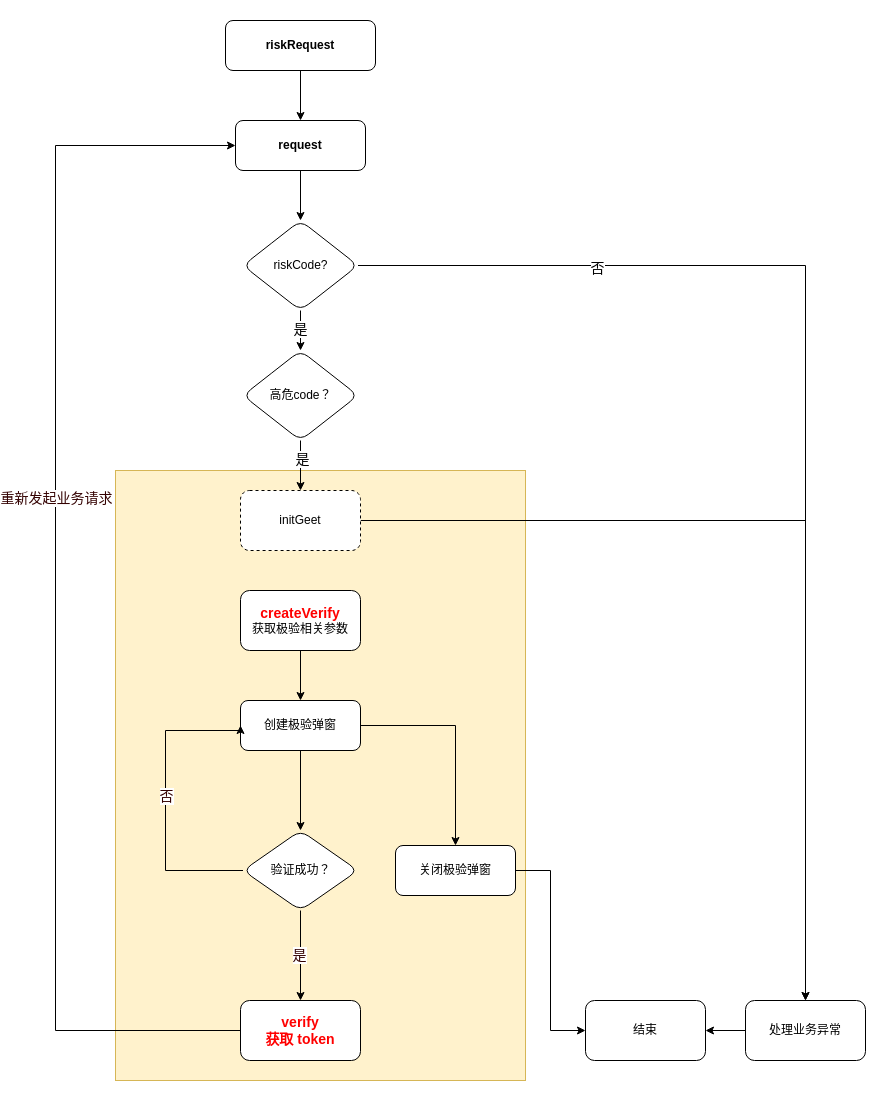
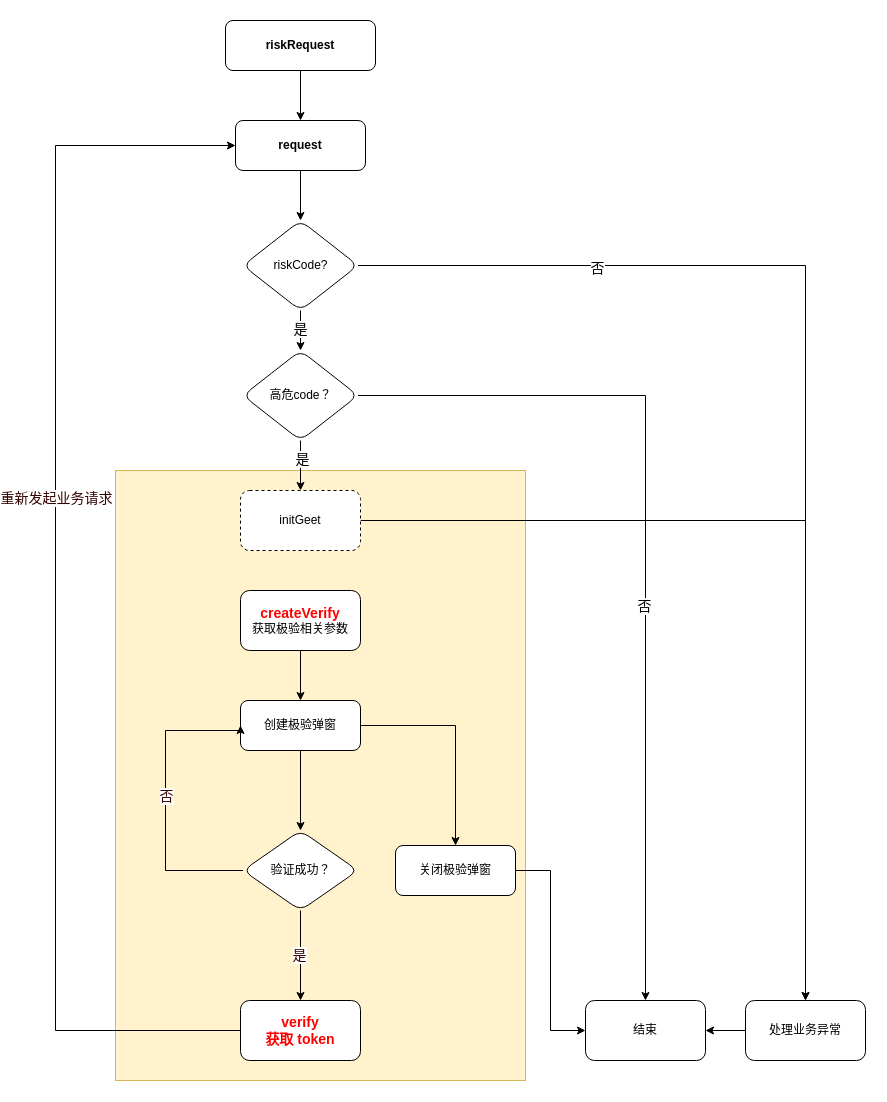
none -> (646, 551)
